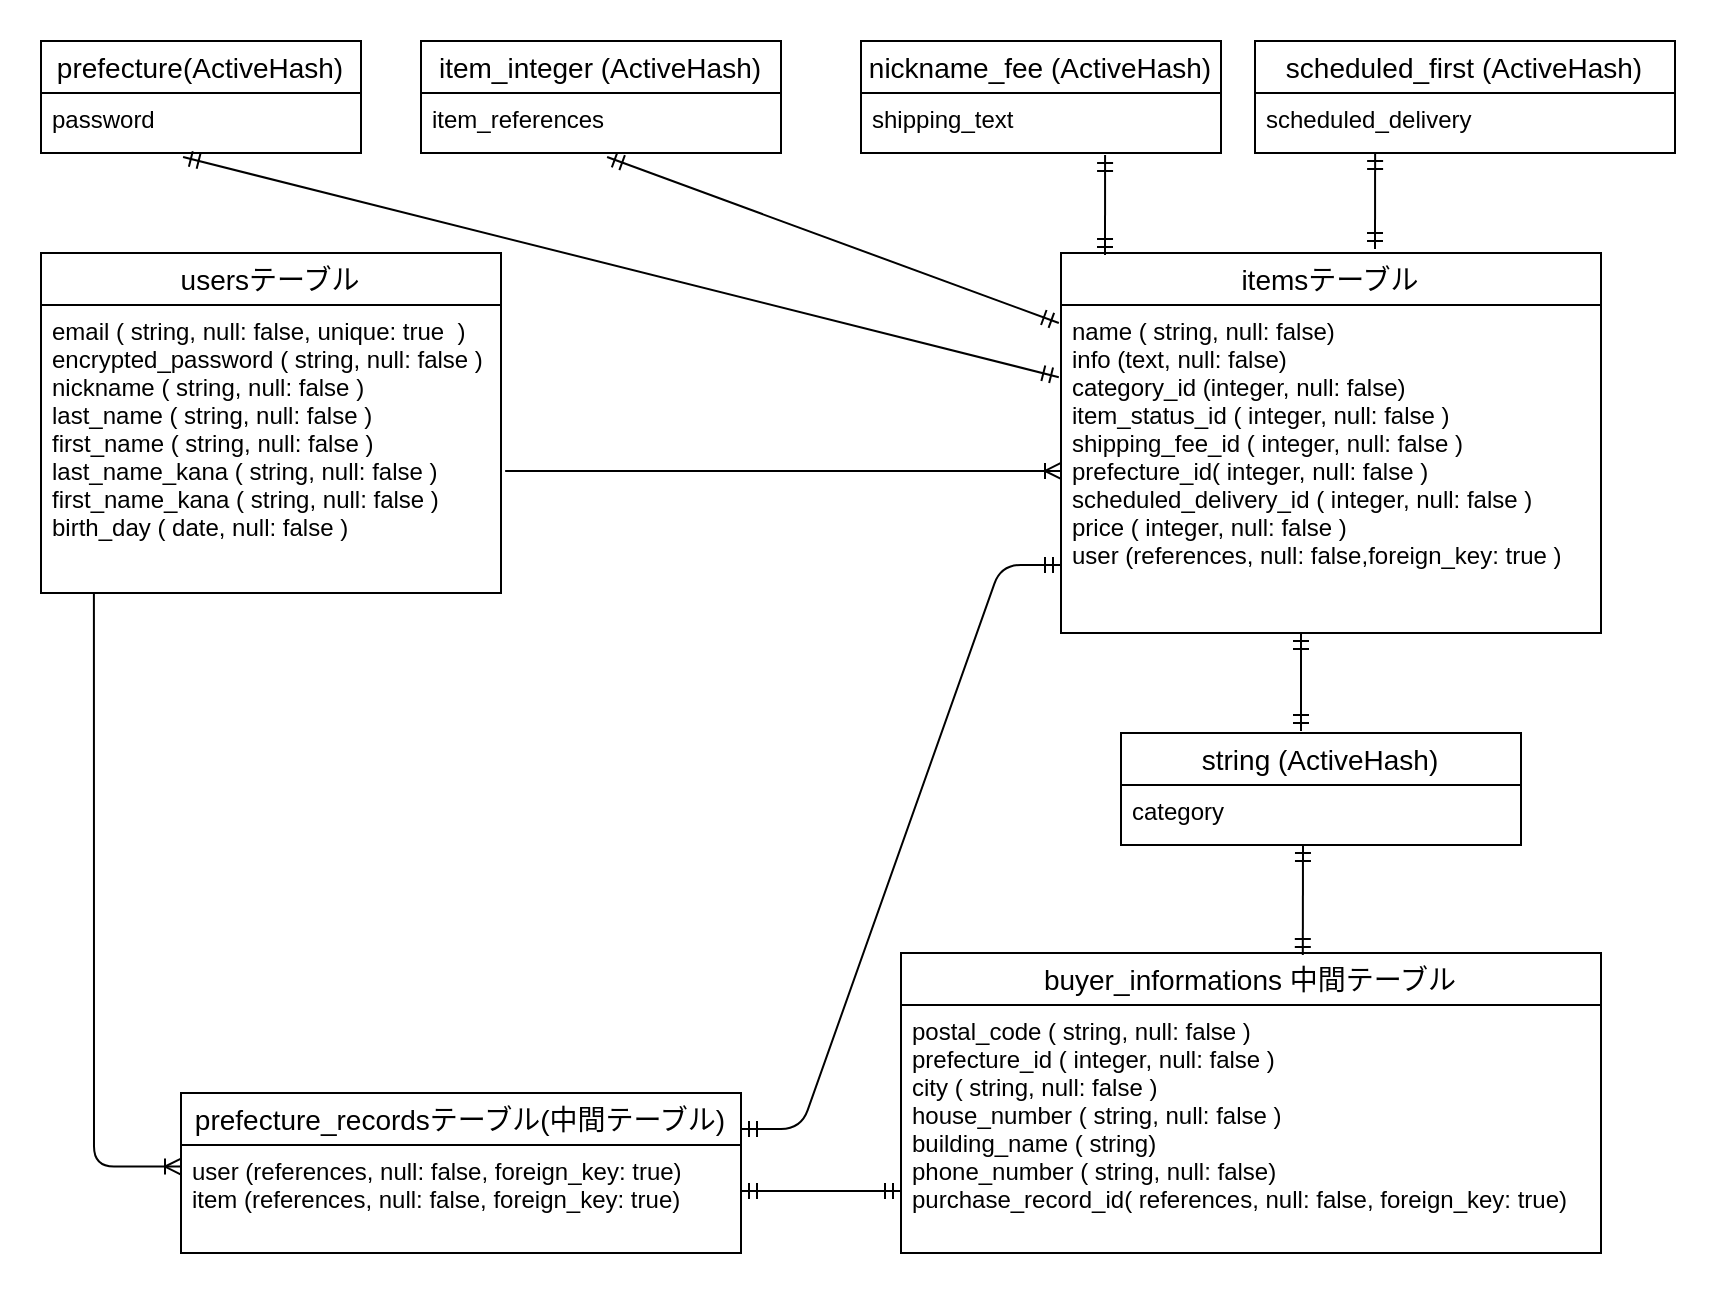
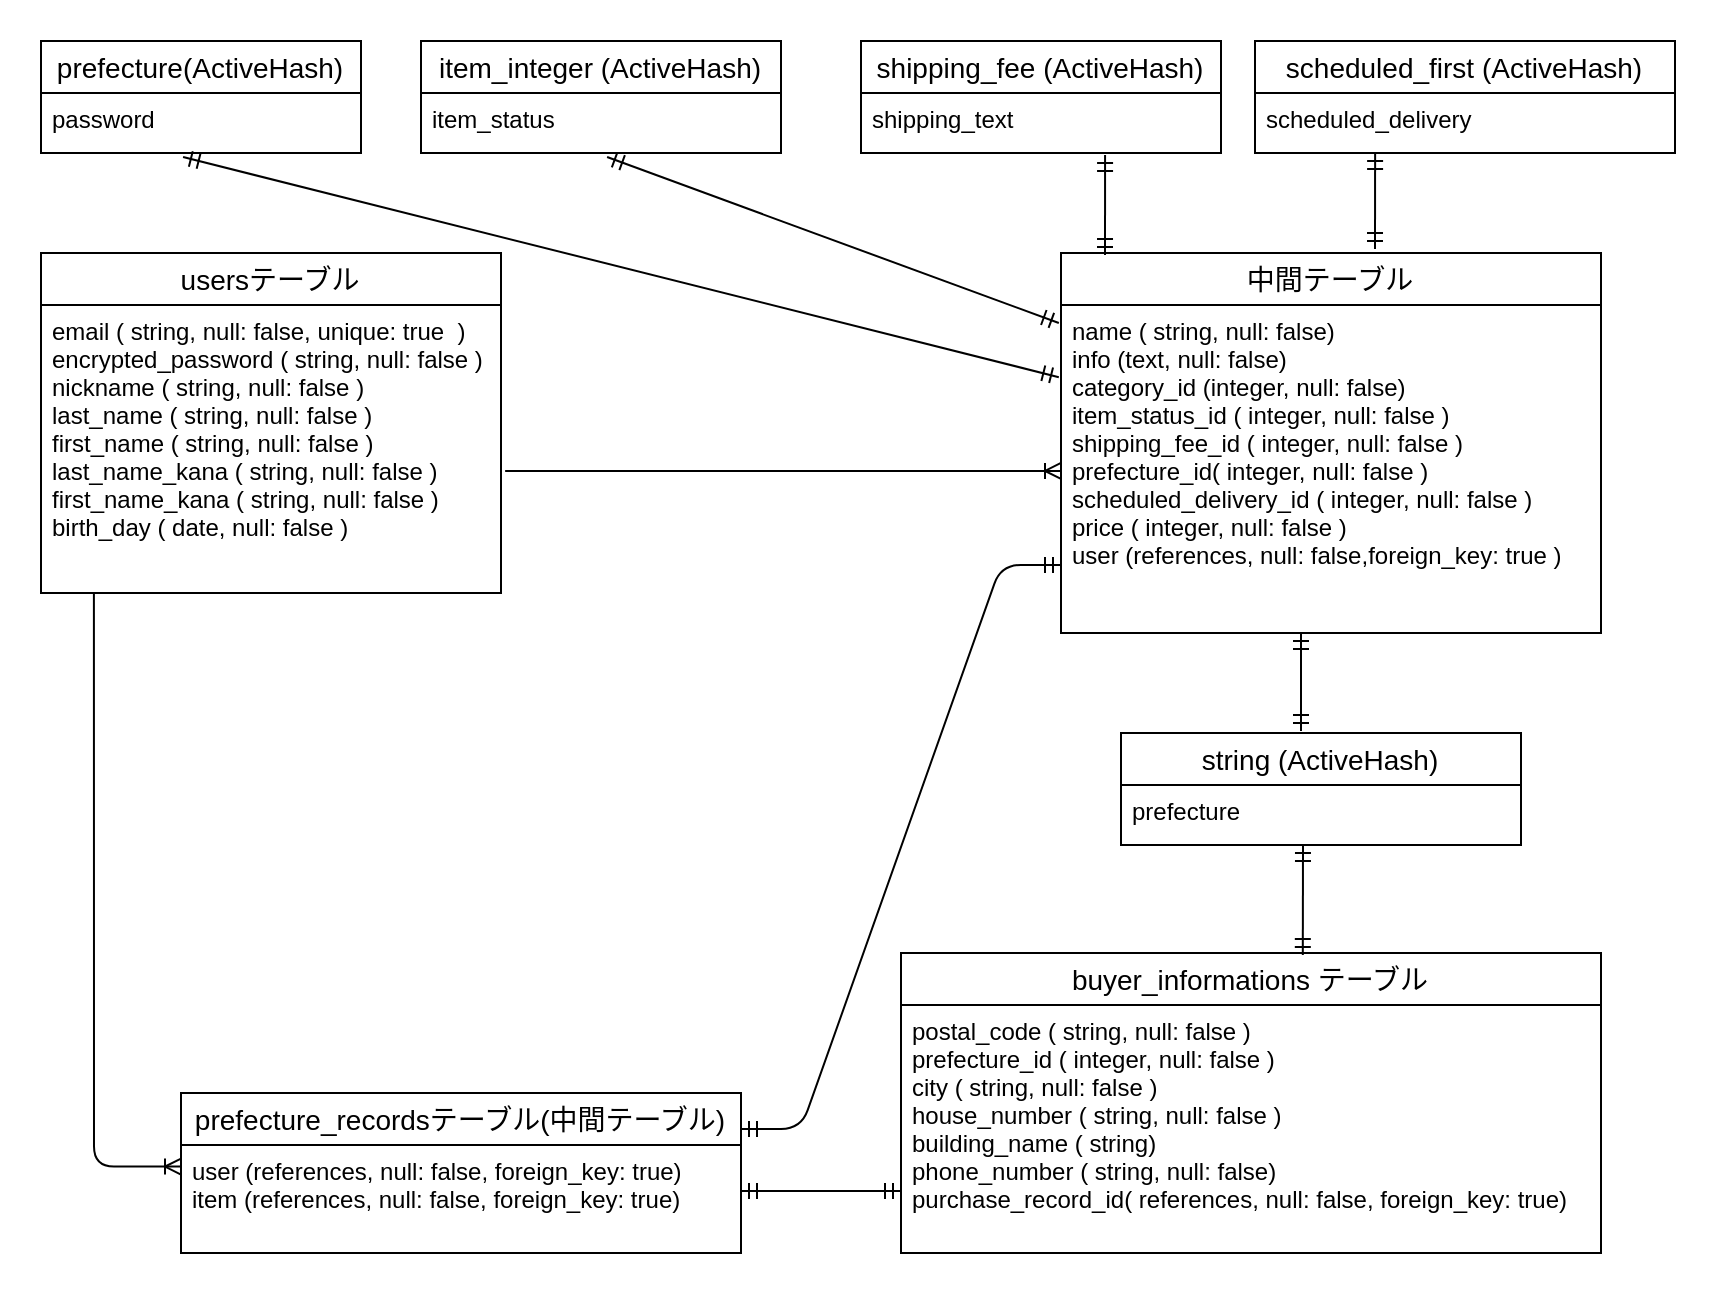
(1040, 69) -> (1040, 69)
(530, 120) -> (503, 120)
(1330, 281) -> (1330, 281)
(1186, 812) -> (1199, 812)
(1250, 981) -> (1250, 981)
